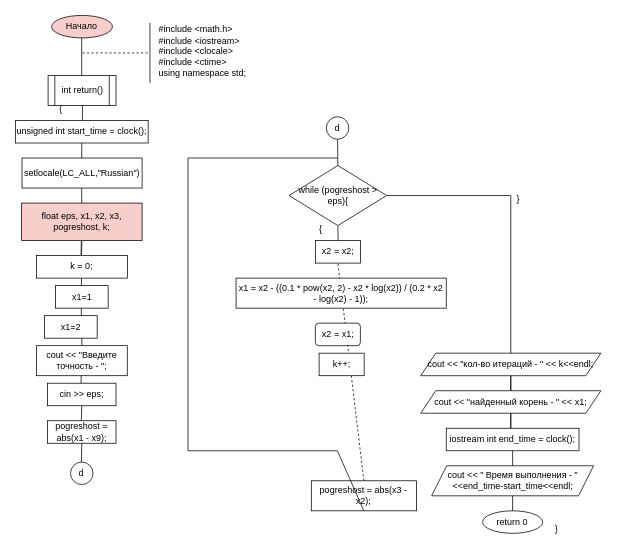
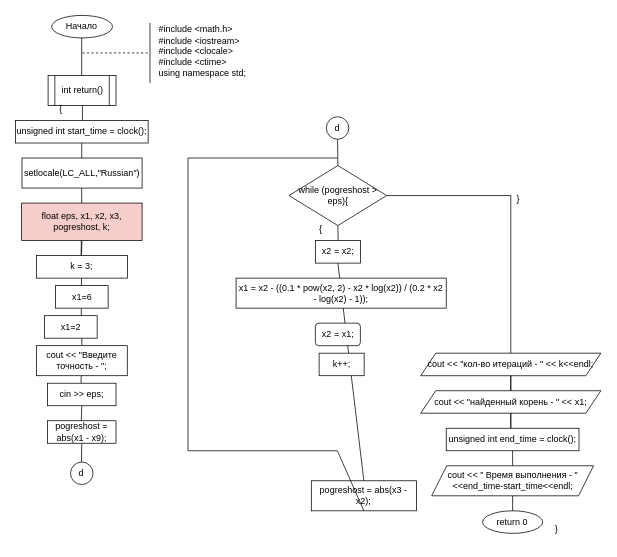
(82, 27) -> (82, 27)
(82, 267) -> (82, 267)
(82, 297) -> (82, 297)
(357, 429) -> (357, 429)
(512, 439) -> (512, 439)
